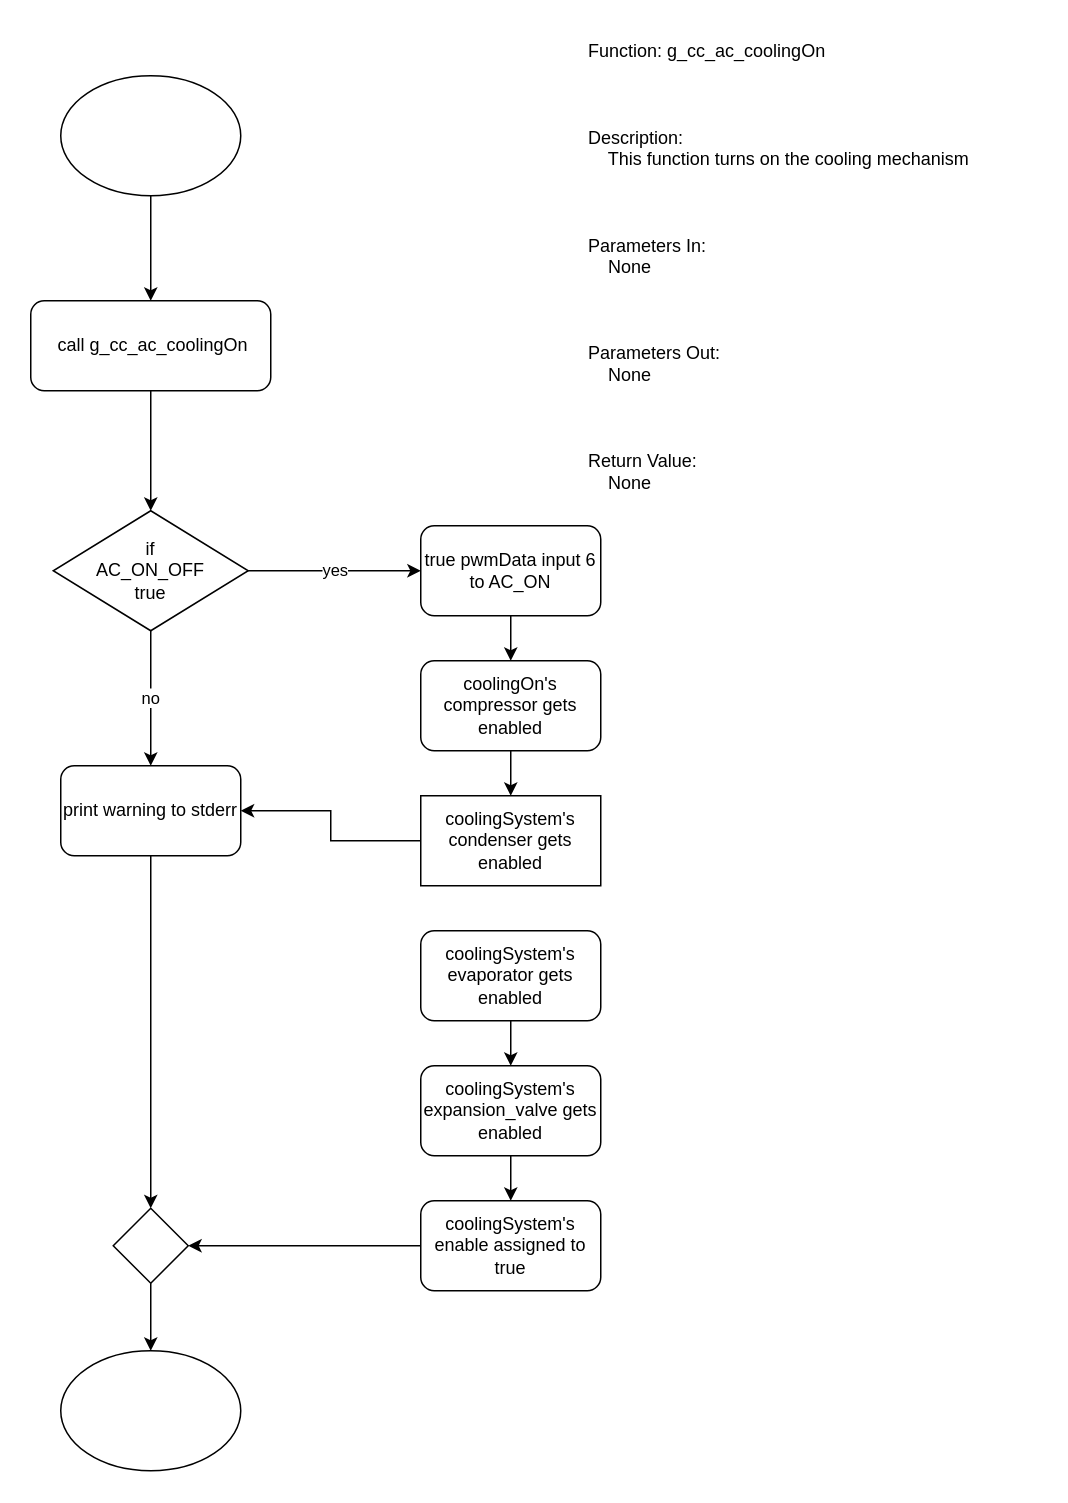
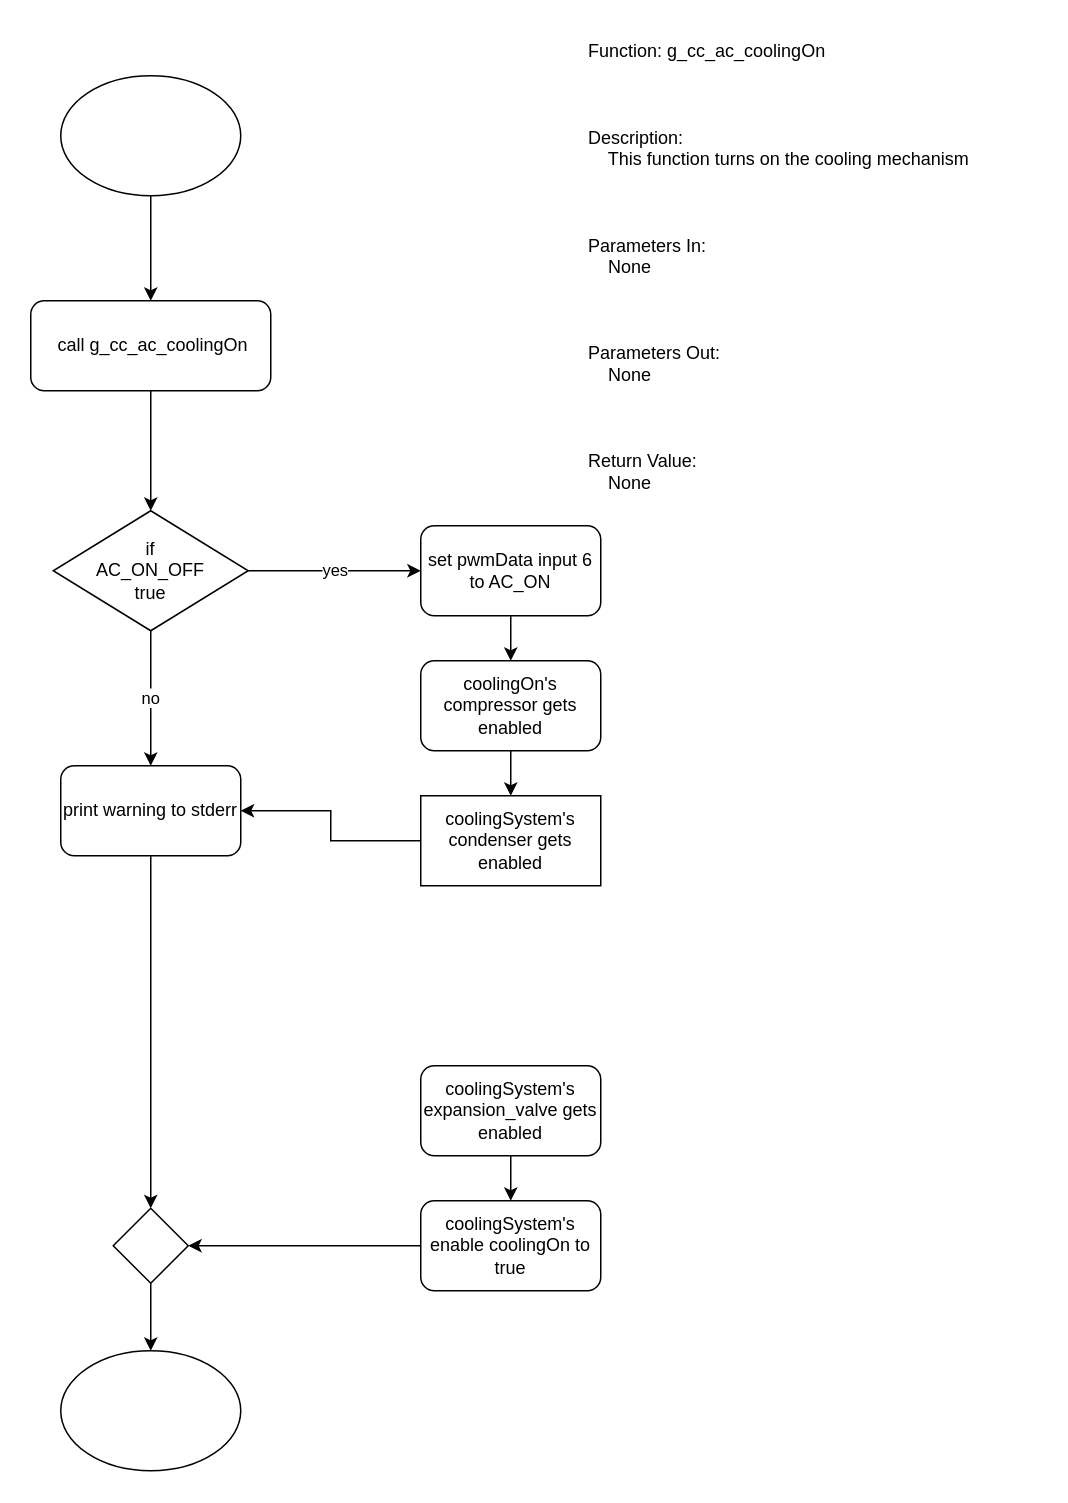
(511, 571) -> (511, 571)
(511, 976) -> none
(511, 1049) -> none
(511, 1246) -> (511, 1246)
